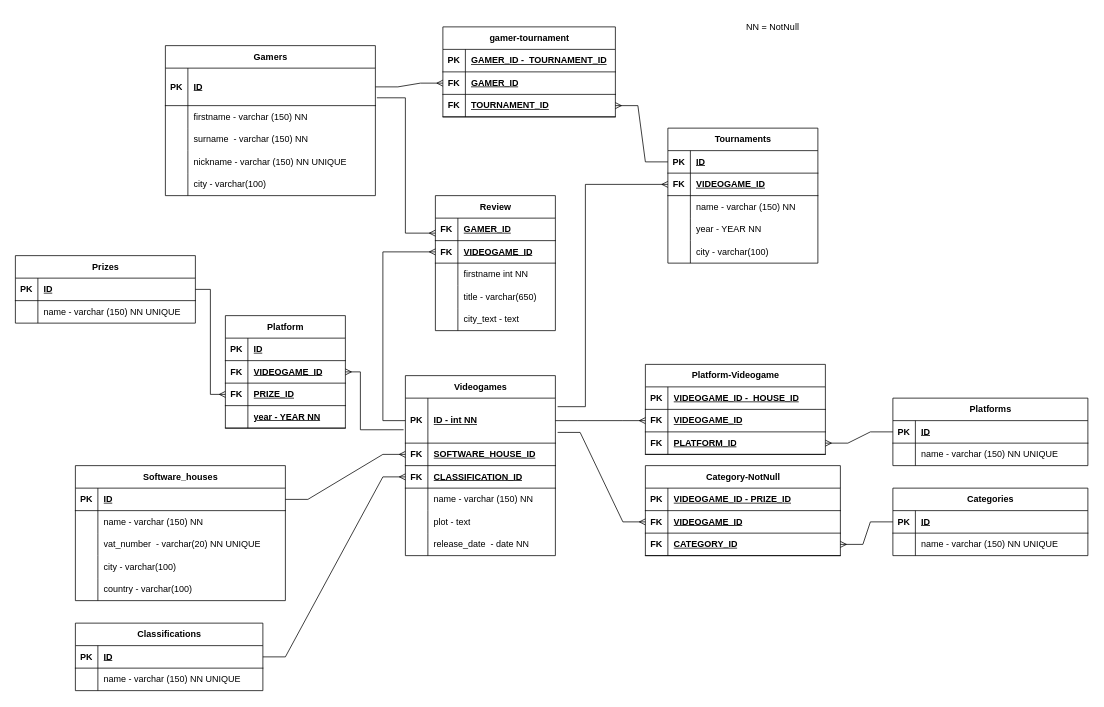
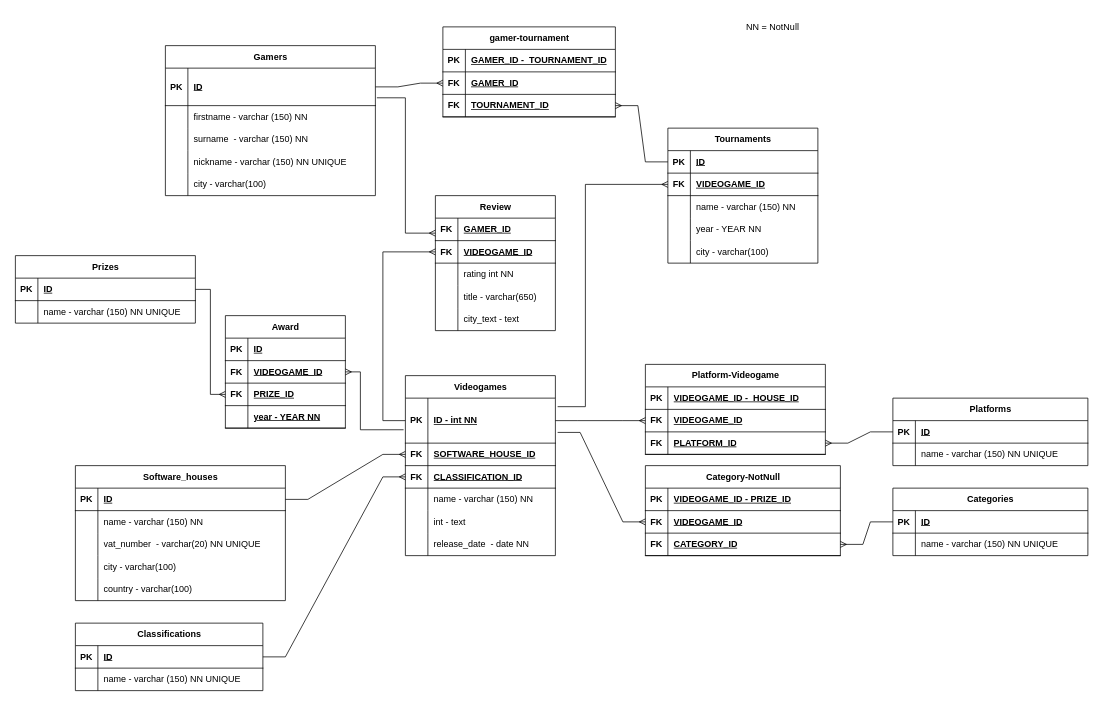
(500, 274) -> (492, 274)
(286, 327) -> (286, 327)
(458, 522) -> (456, 522)
